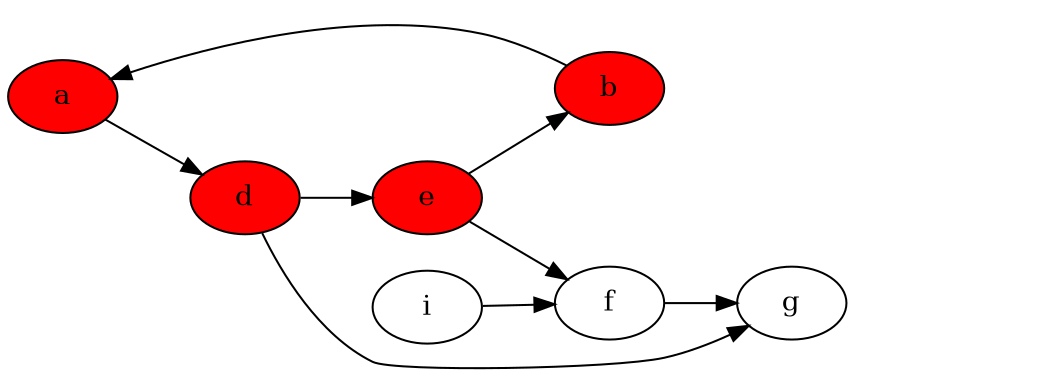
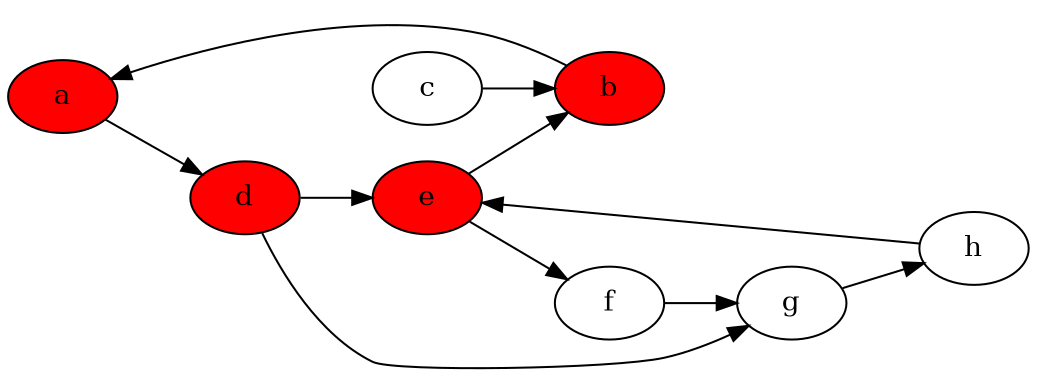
none -> (427, 88)
none -> (974, 248)
(427, 307) -> none
